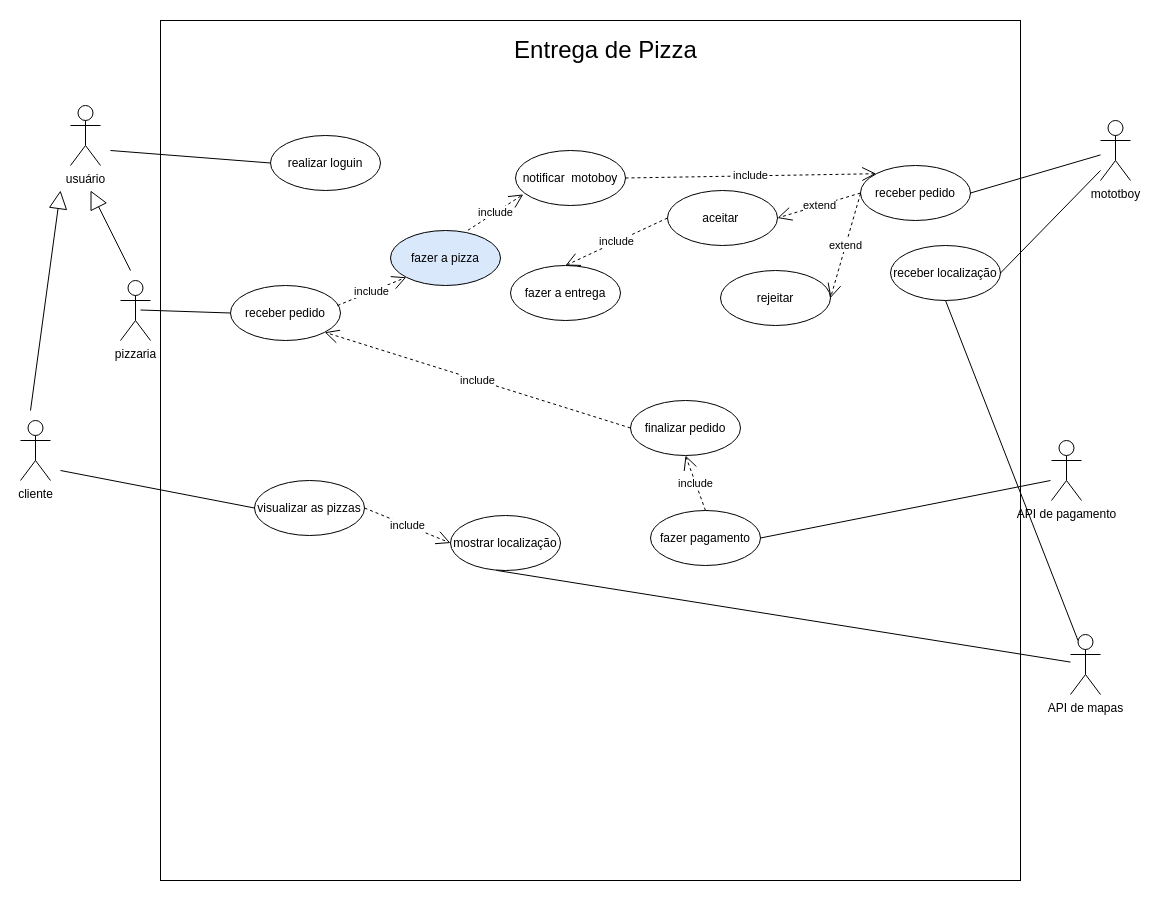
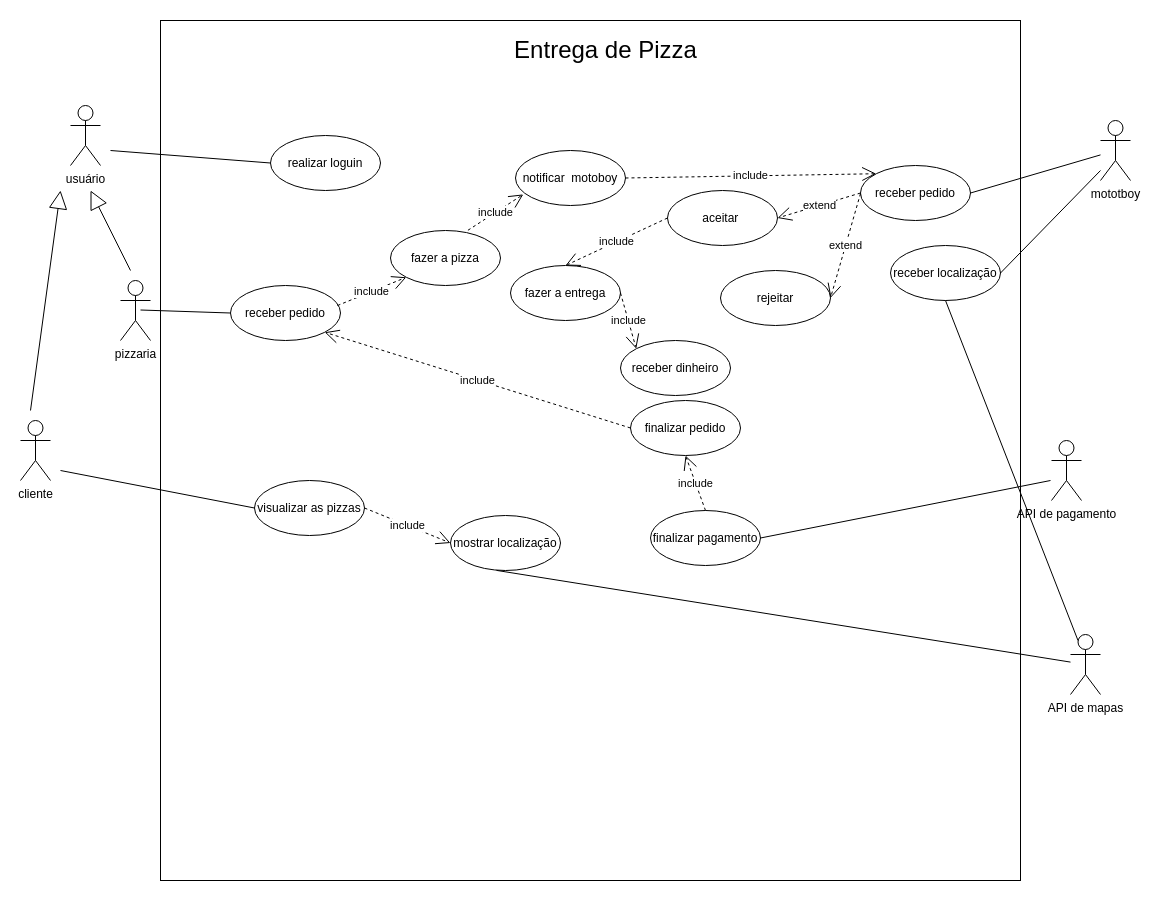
(446, 258) -> (446, 258)
none -> (628, 319)
none -> (676, 368)
(706, 539) -> (706, 539)
